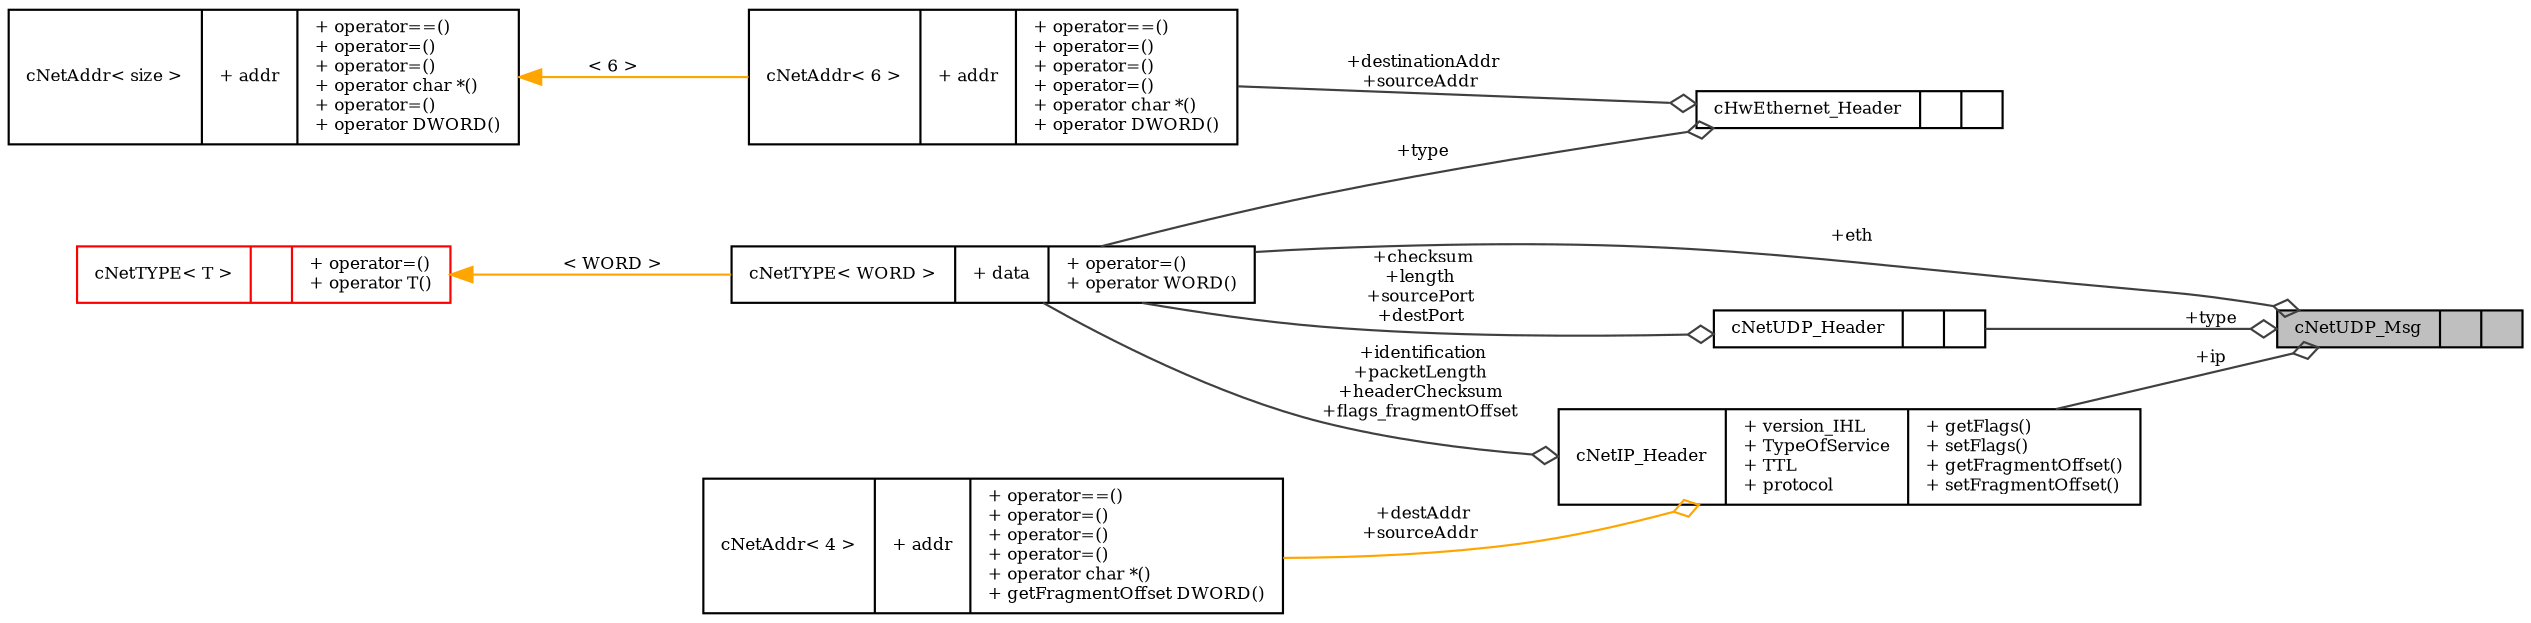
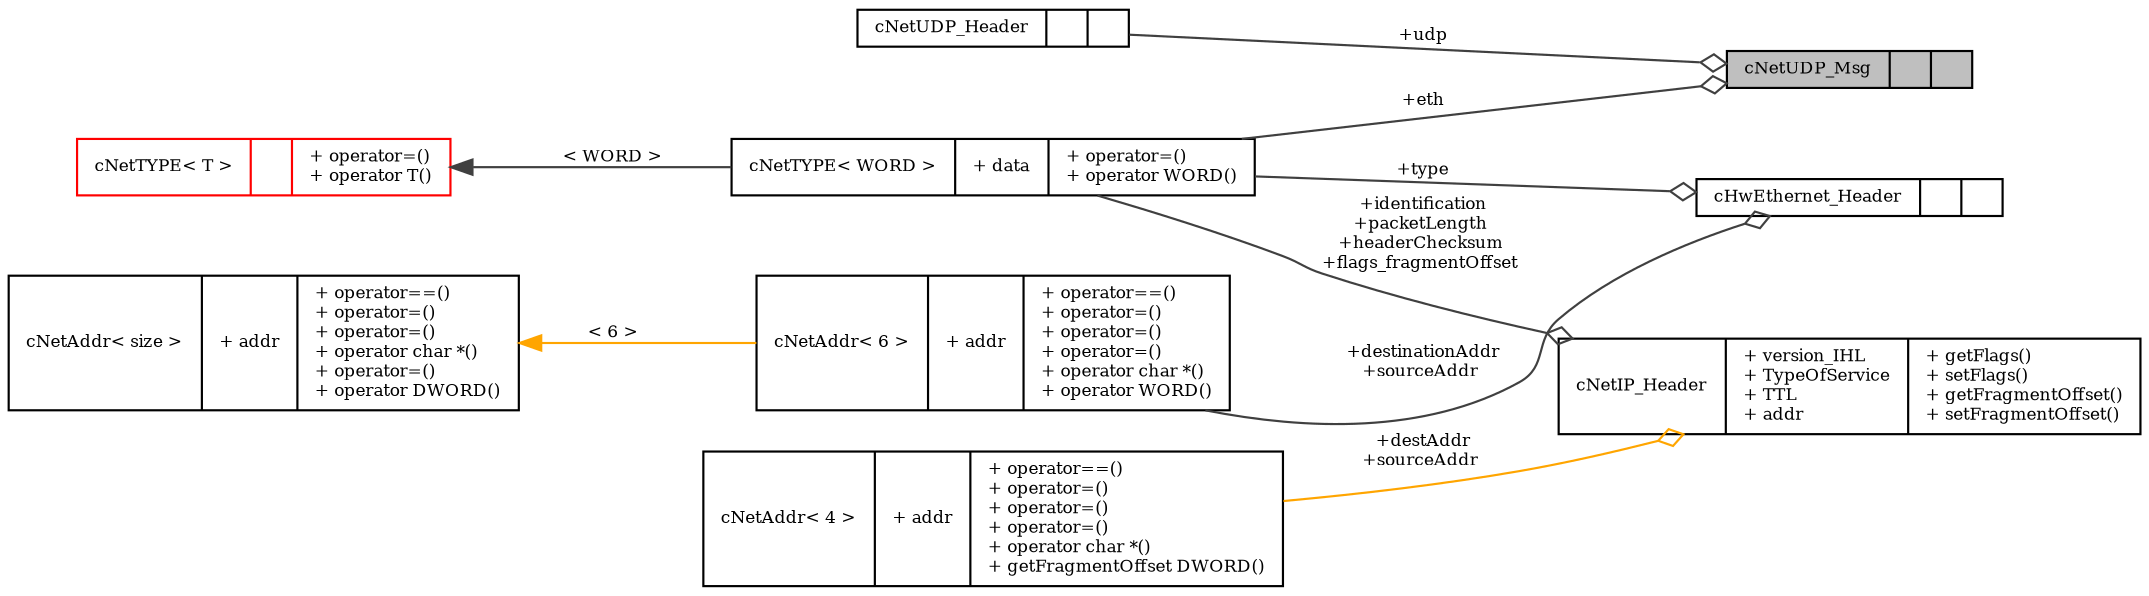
(1127, 125) -> (1127, 391)
(602, 275) -> (602, 167)
(2209, 319) -> (1421, 36)
(1414, 332) -> none
(2174, 381) -> none
(1789, 485) -> (1774, 415)
